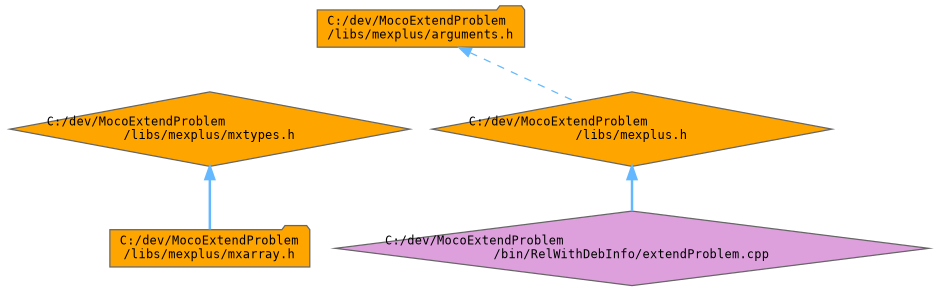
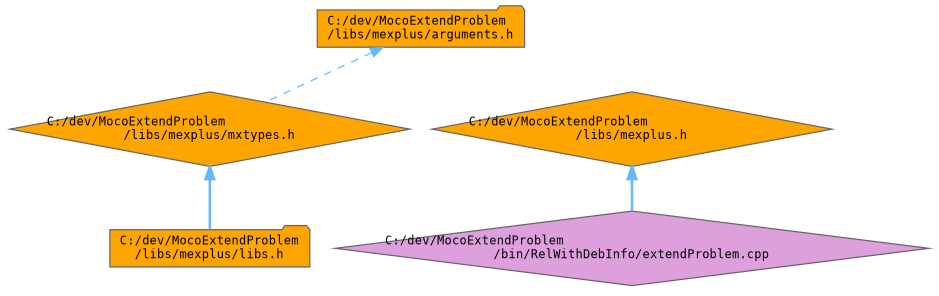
(523, 77) -> (319, 77)
(210, 248) -> (210, 248)
